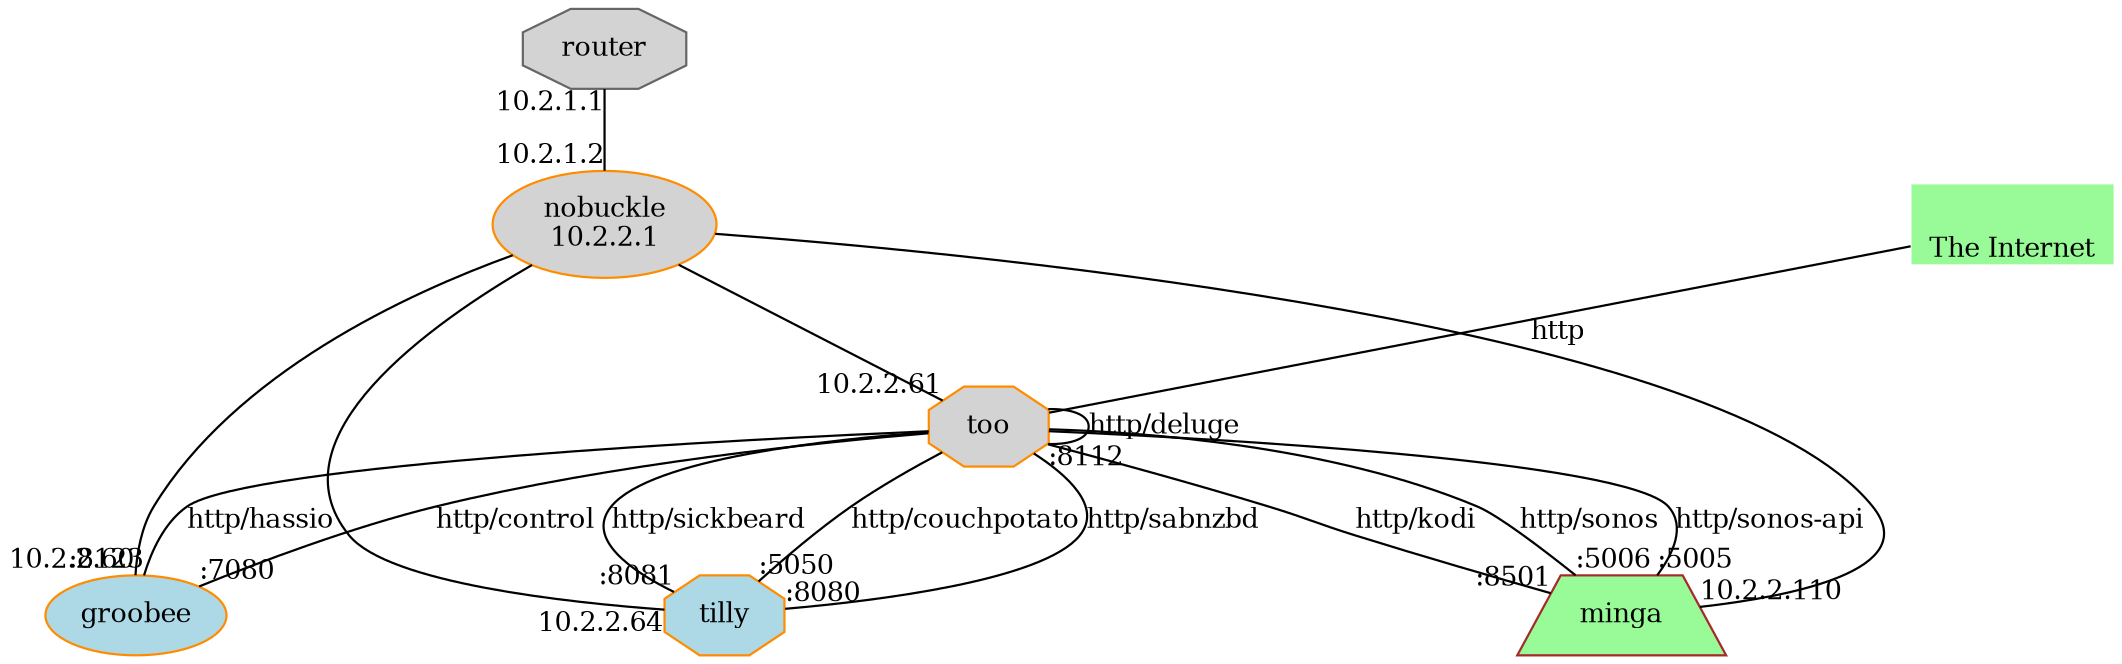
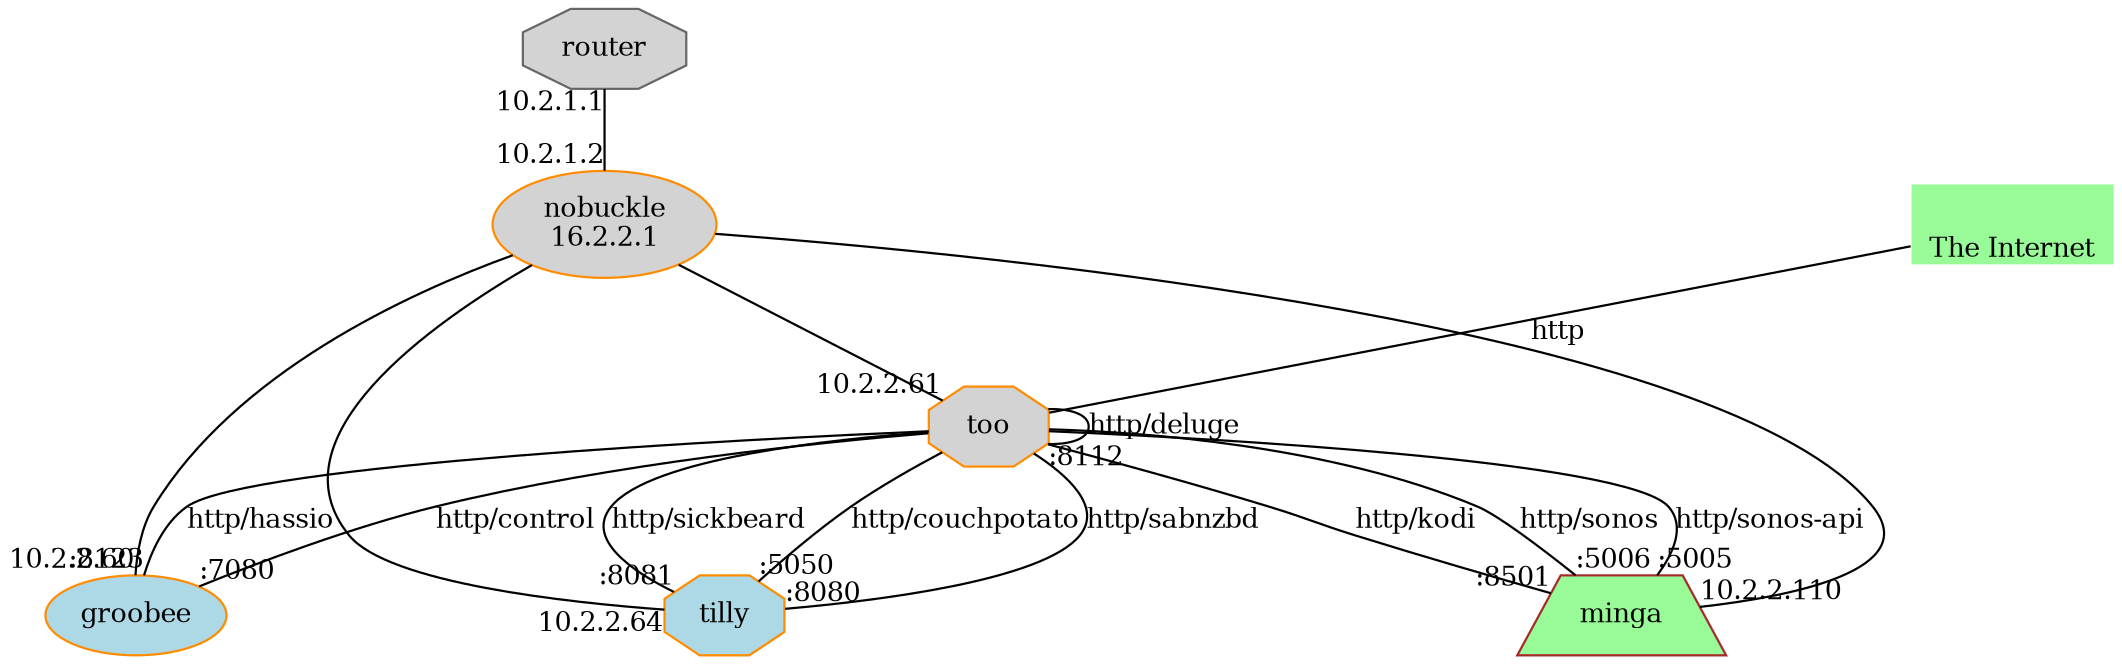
(605, 224) -> (605, 224)
